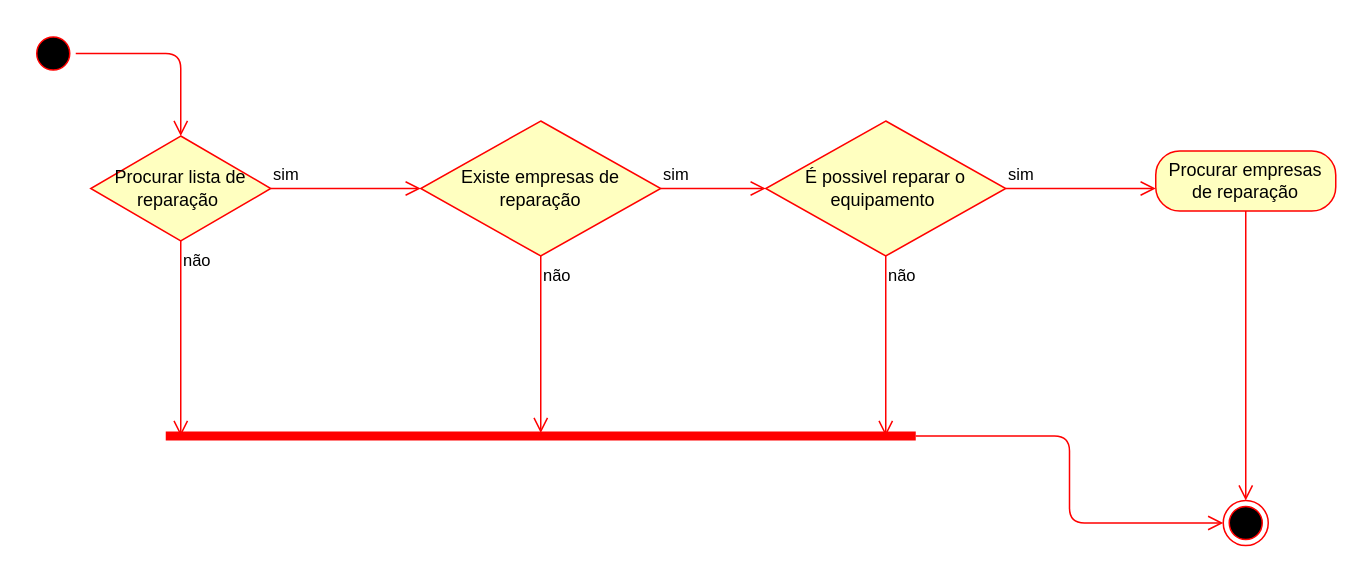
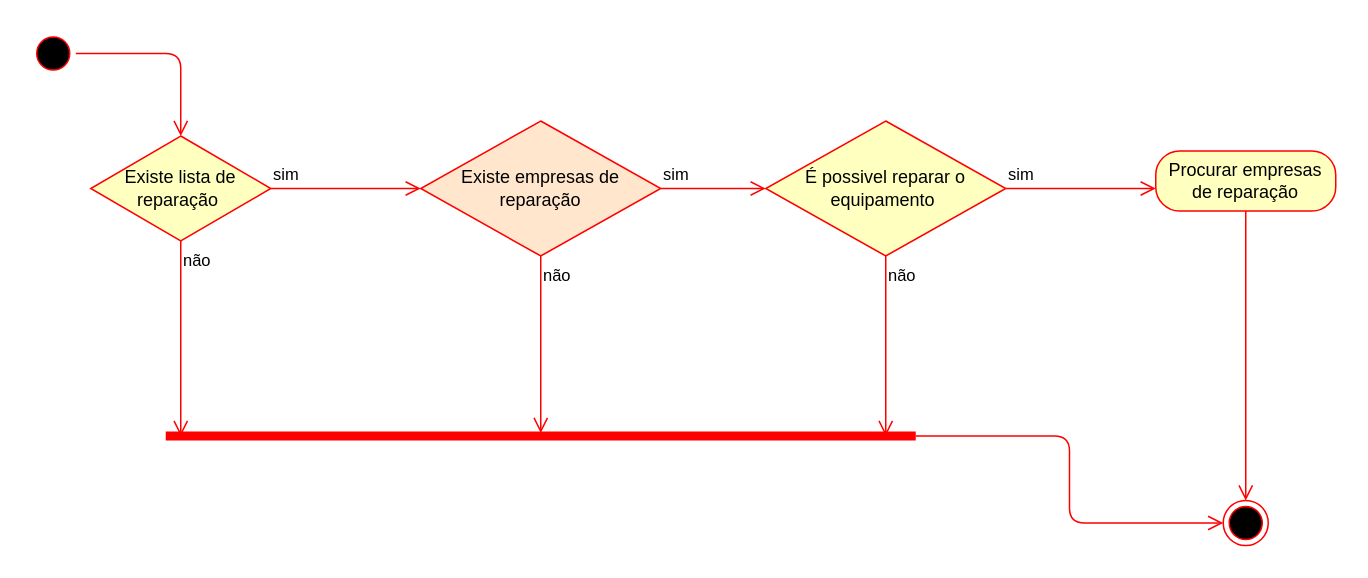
(181, 188) -> (181, 188)
(541, 188) -> (541, 188)
